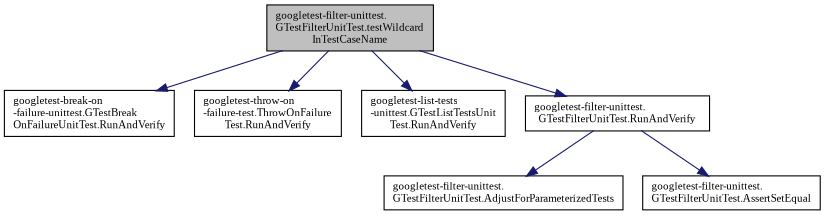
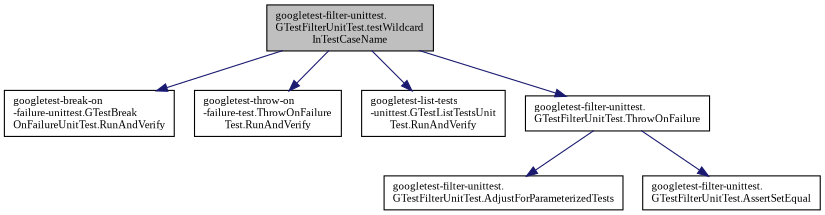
(618, 113) -> (618, 113)
